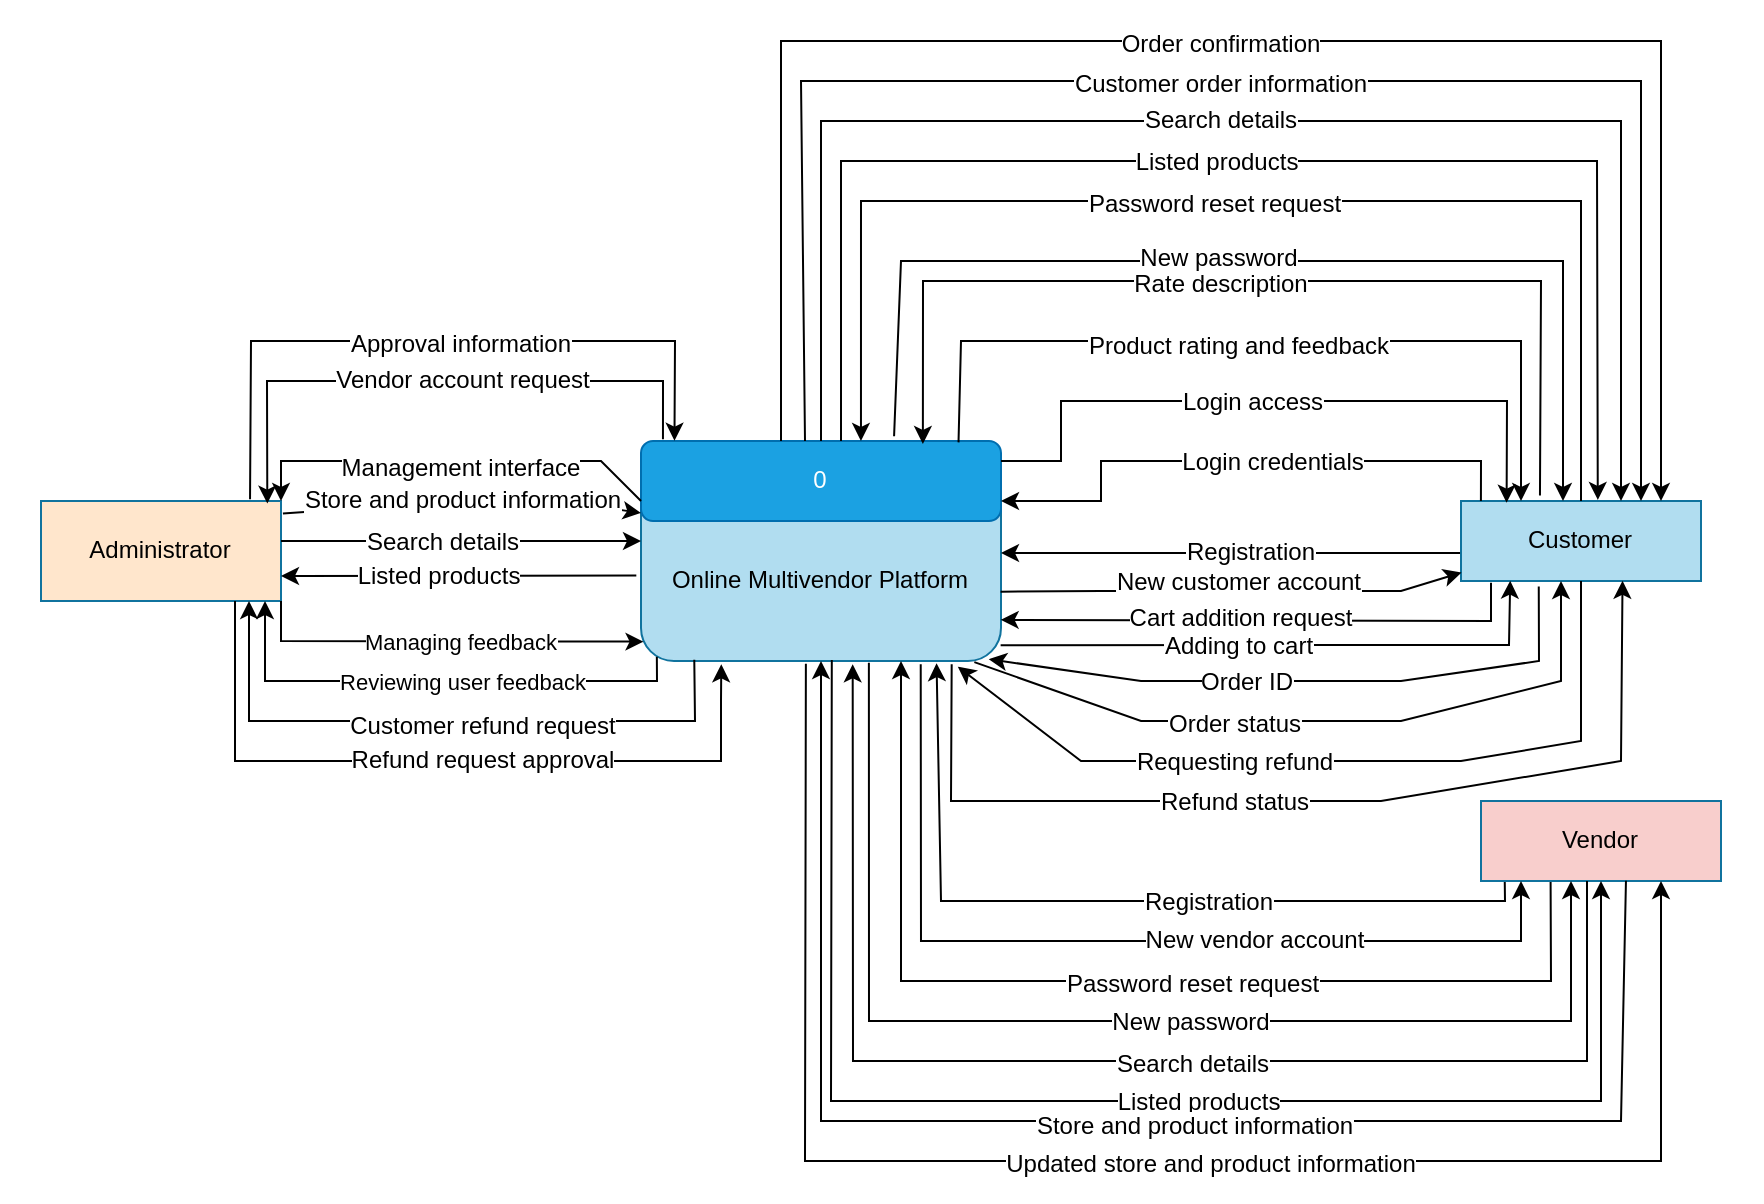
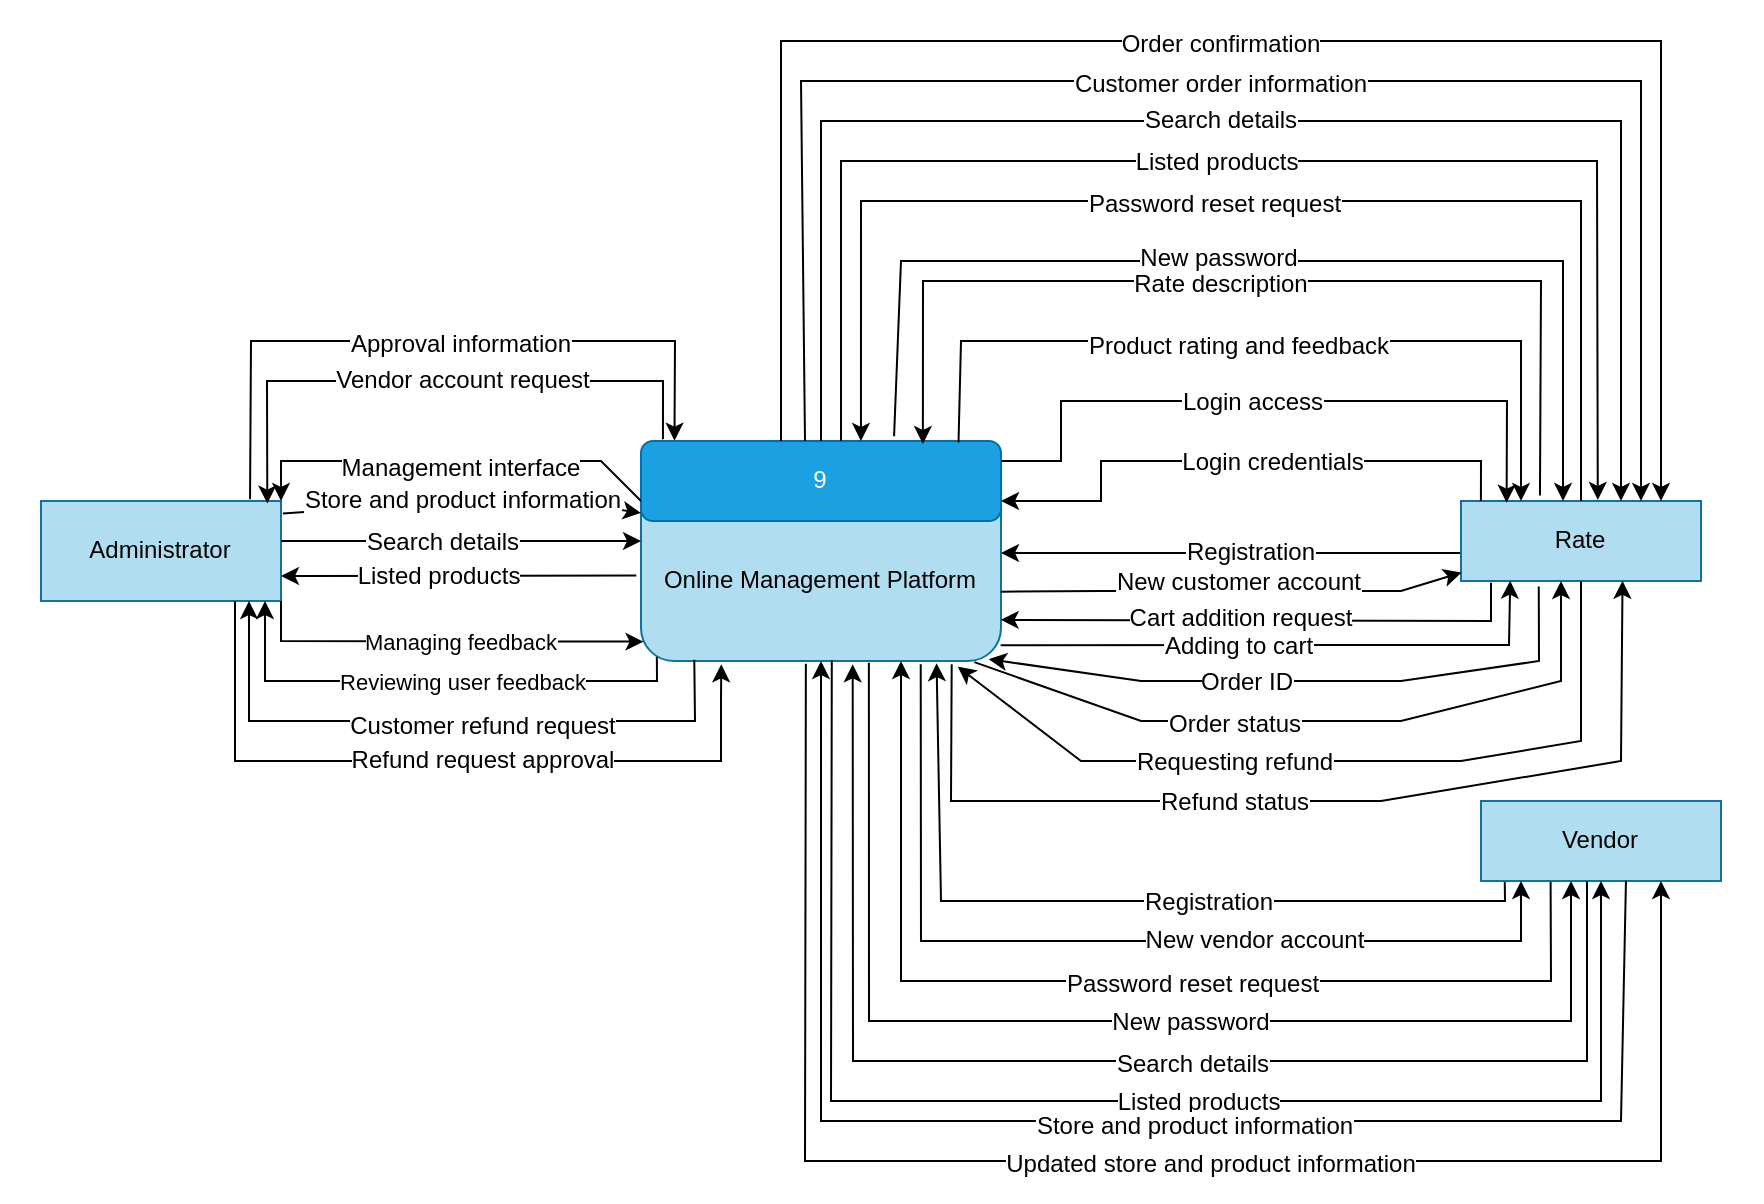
(821, 481) -> (821, 481)
(1581, 541) -> (1581, 541)
(161, 551) -> (161, 551)
(821, 551) -> (821, 551)
(1601, 841) -> (1601, 841)
